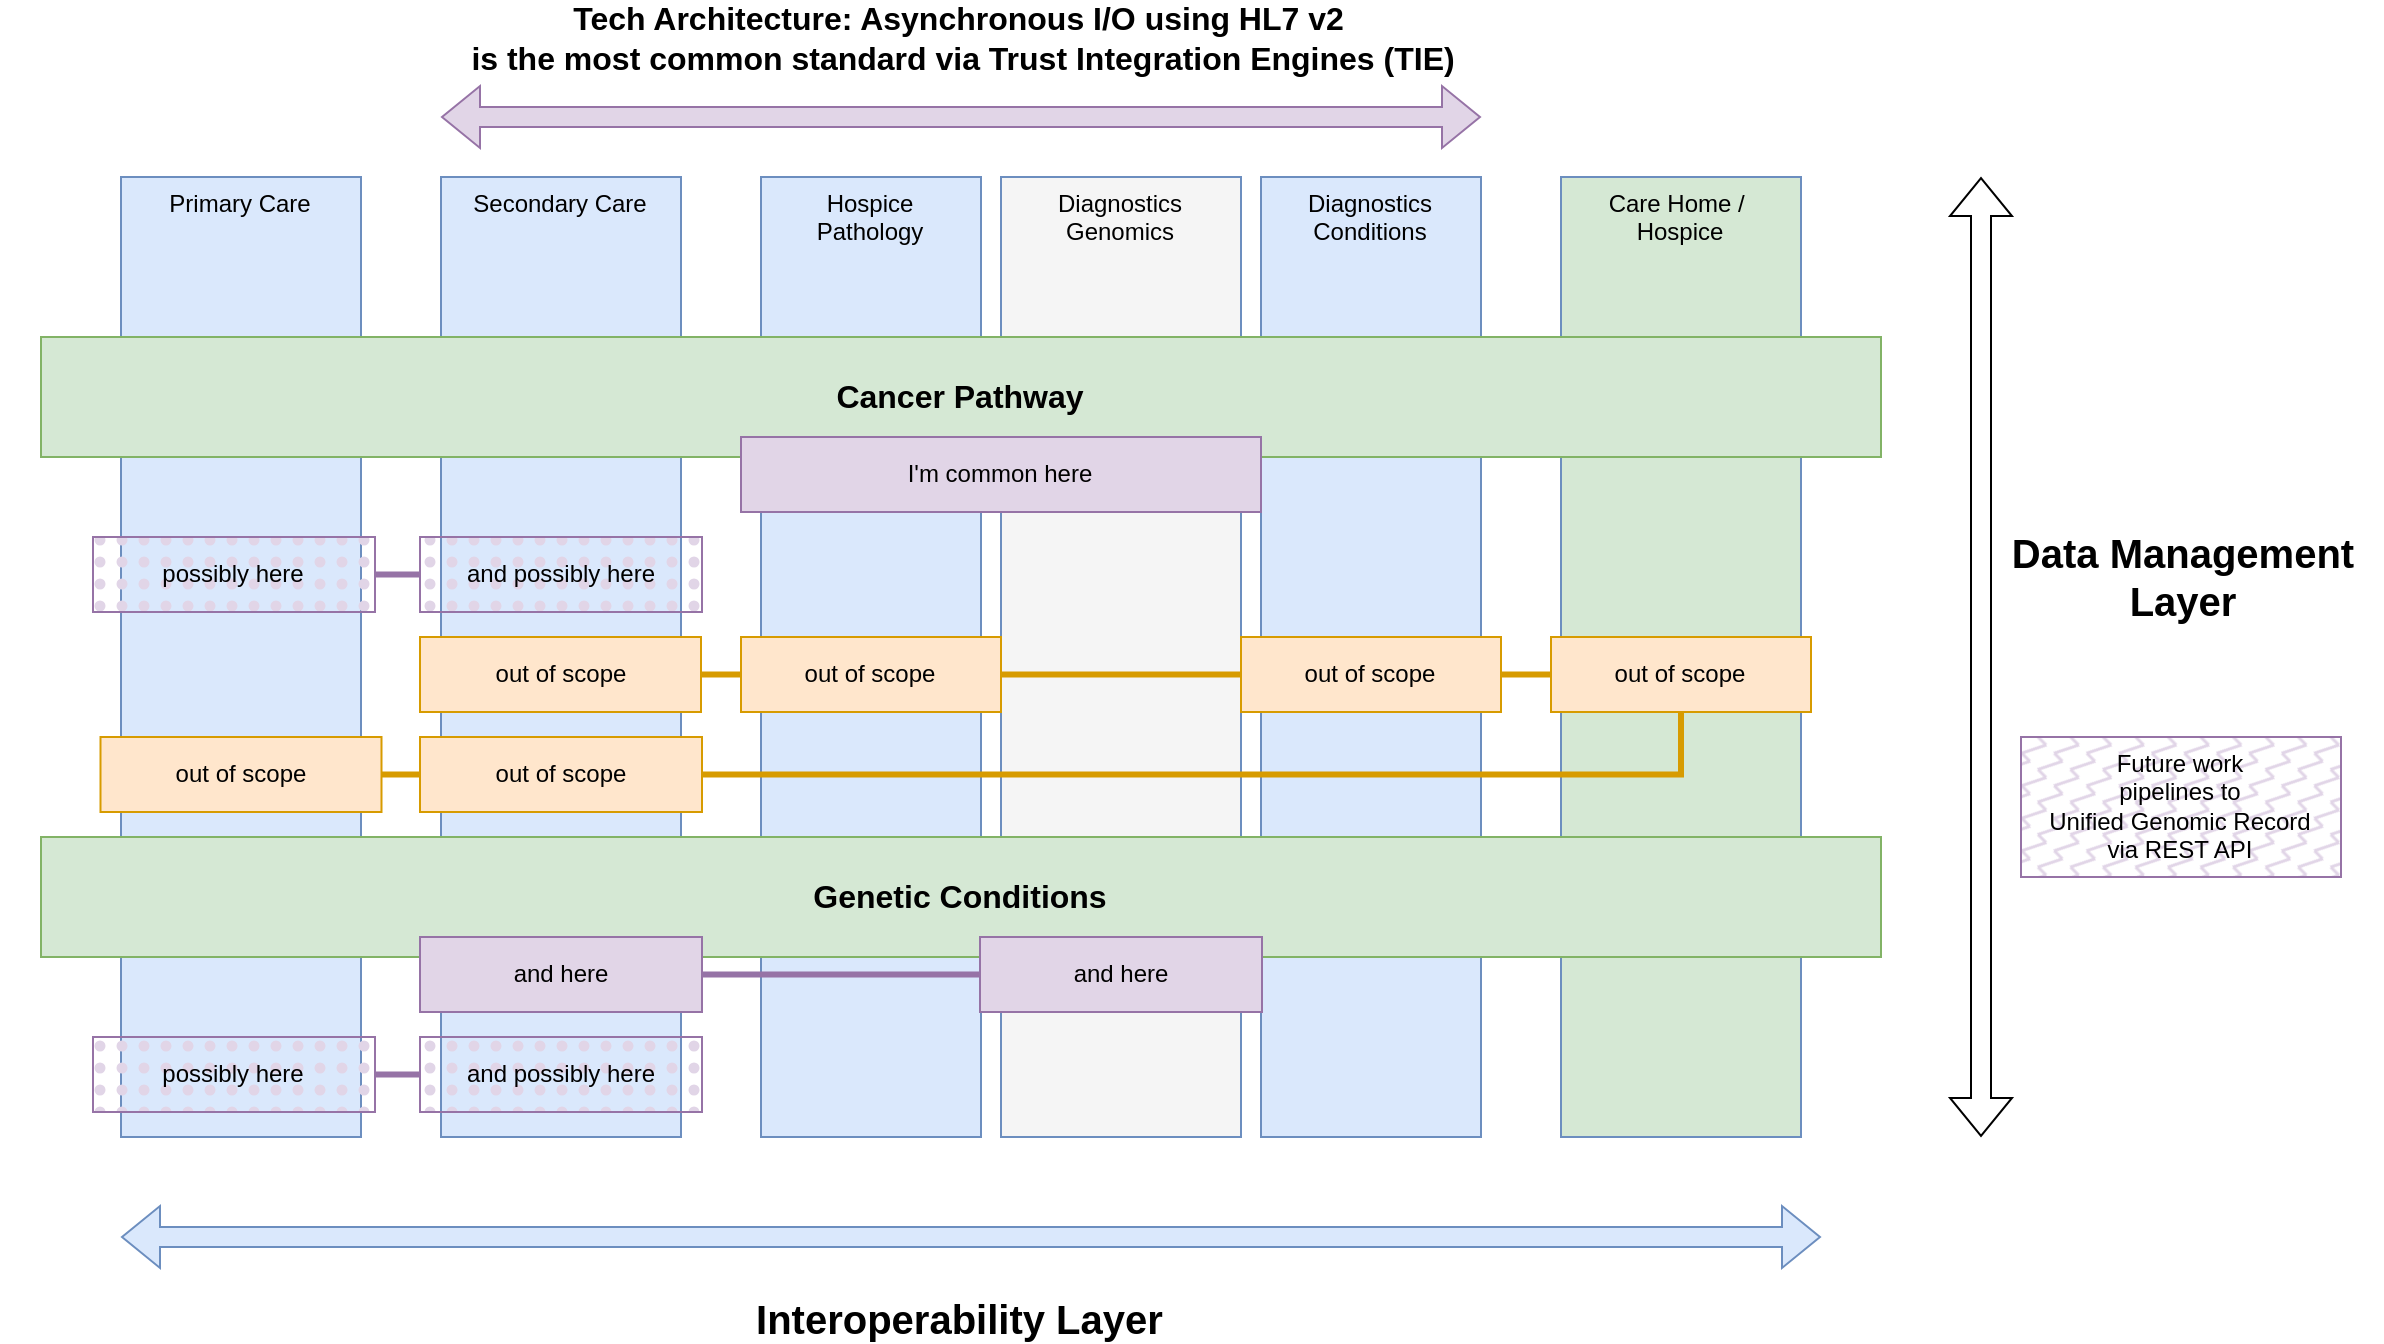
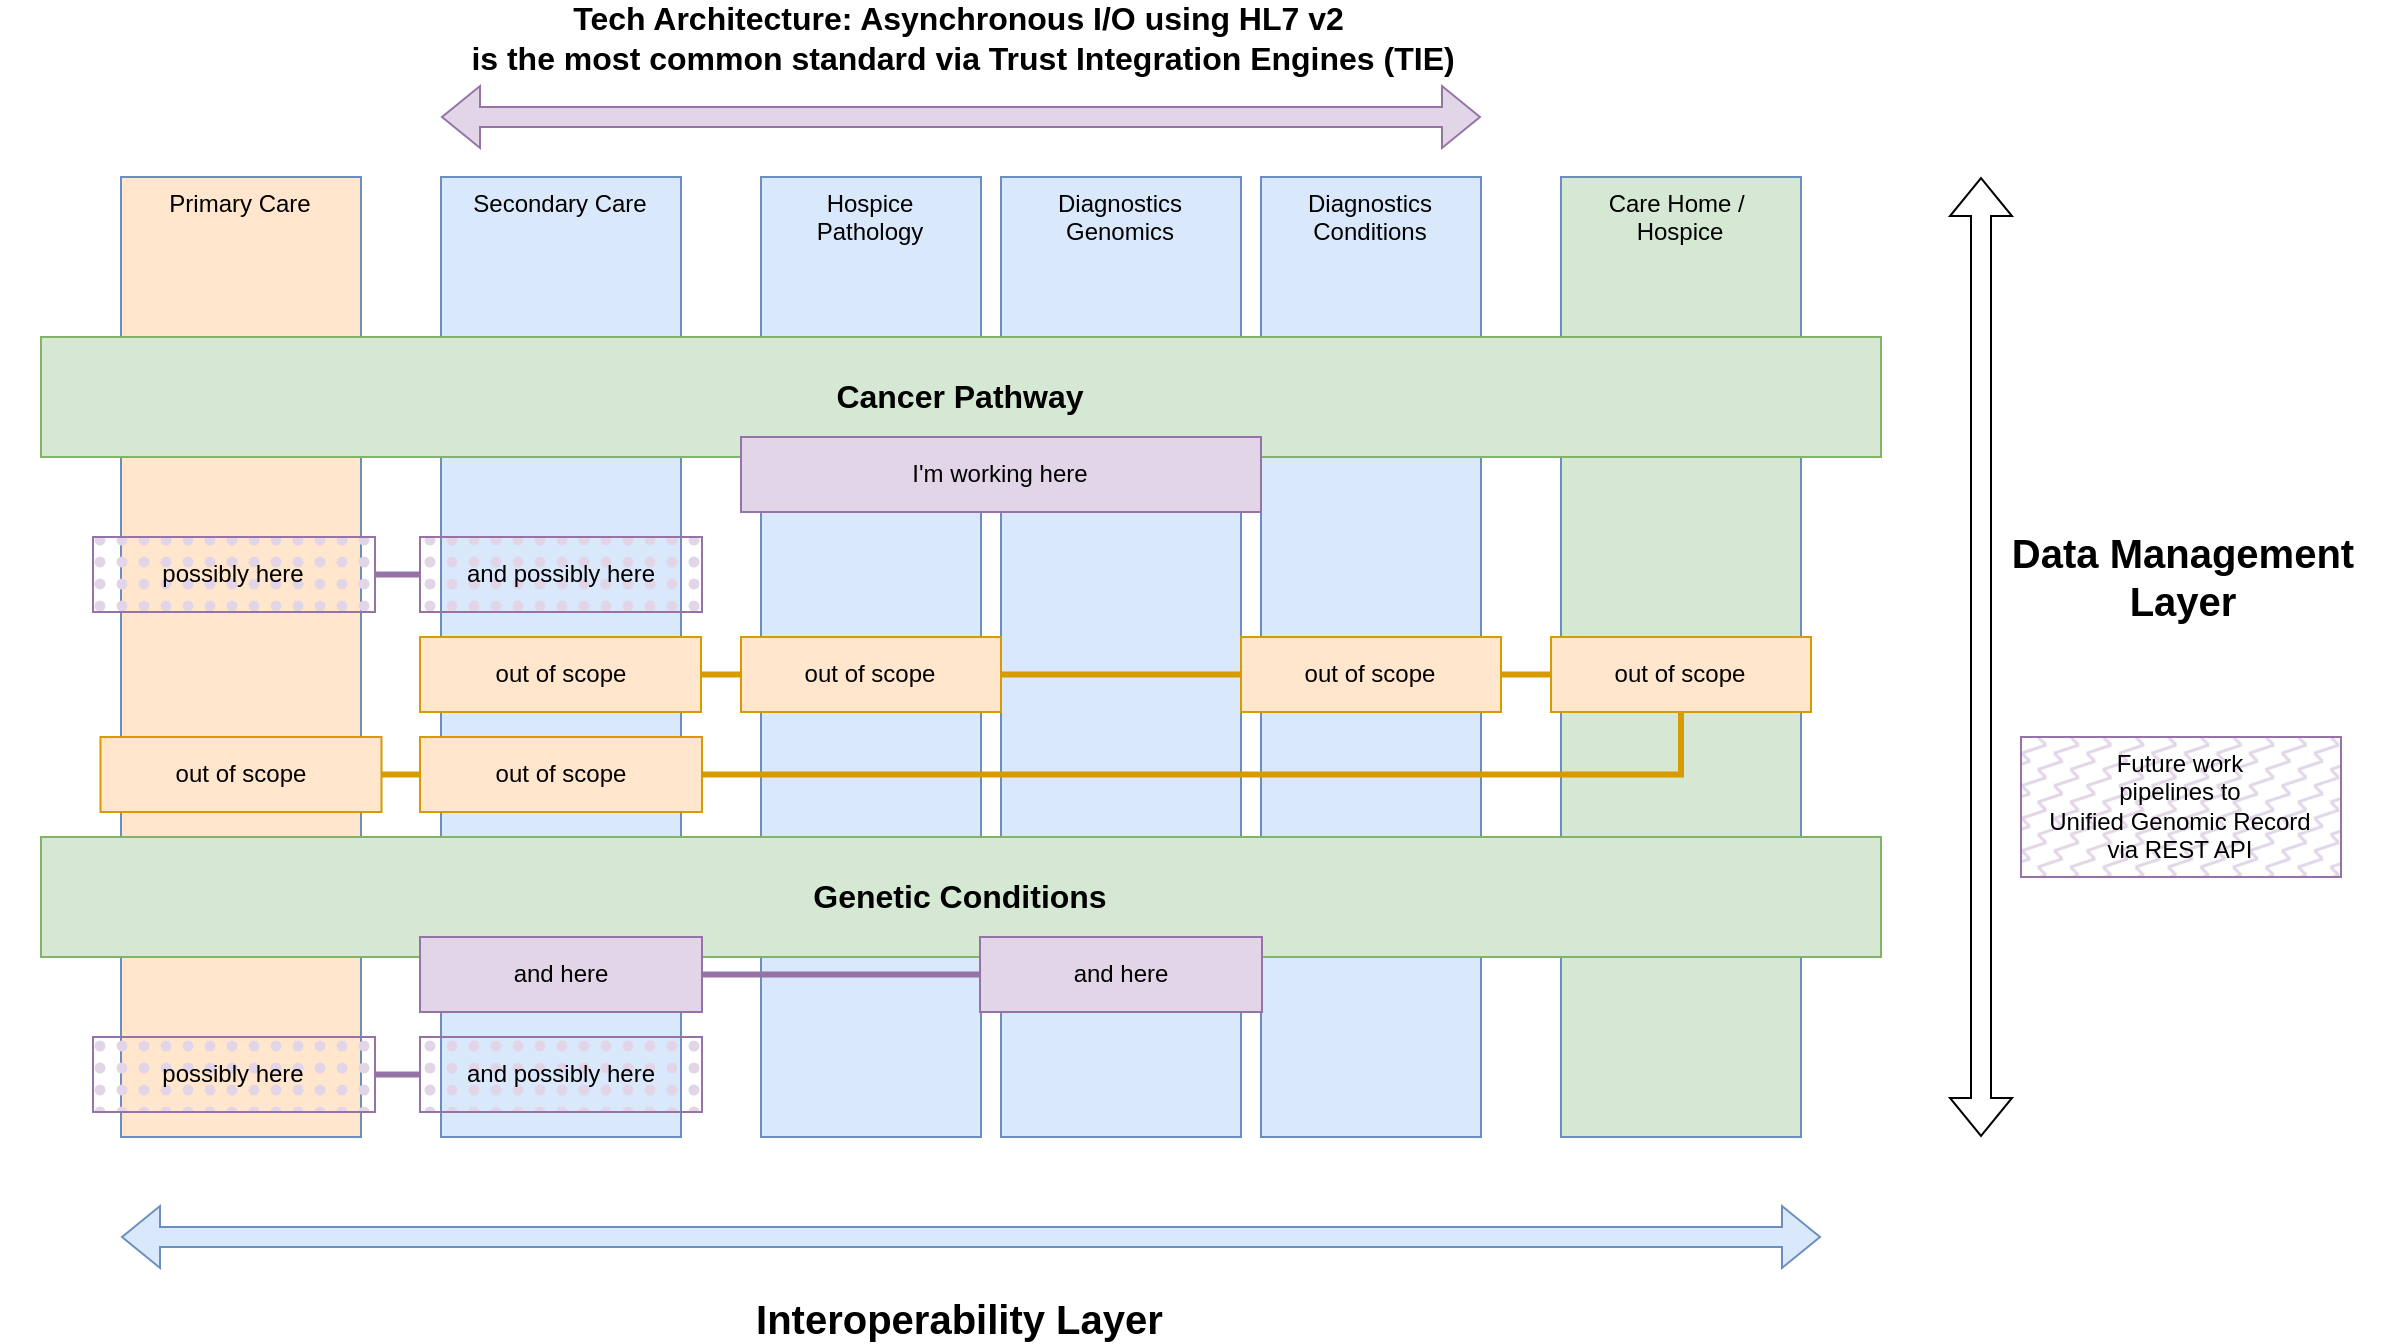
(1001, 475) -> (1001, 475)
(241, 657) -> (241, 657)
(1121, 657) -> (1121, 657)
